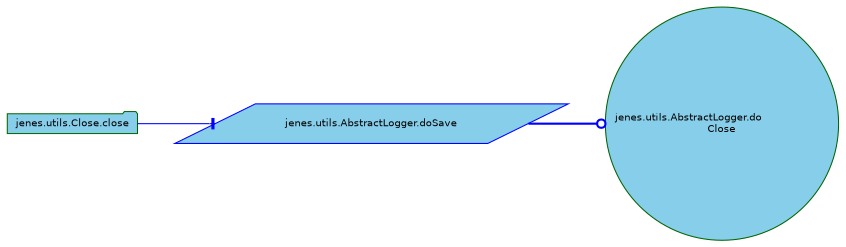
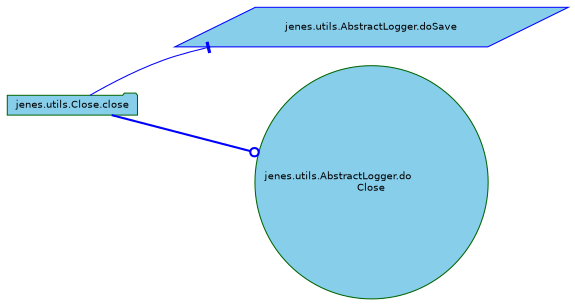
(563, 124) -> (181, 133)
